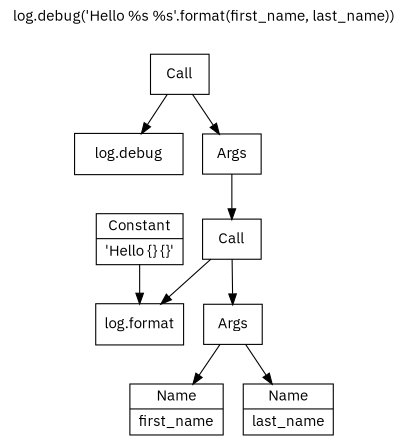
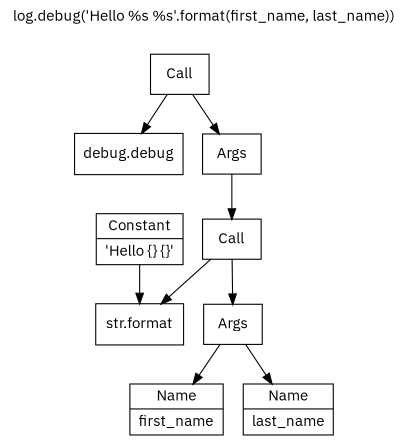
(129, 154) -> (129, 154)
(140, 324) -> (140, 324)
